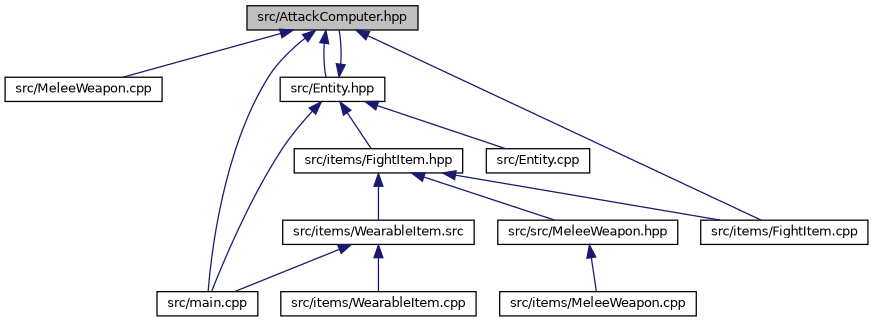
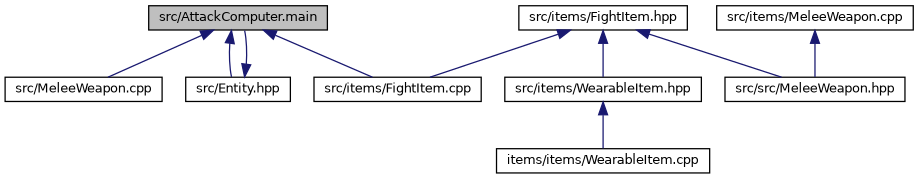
(332, 18) -> (238, 18)
(359, 131) -> none
(538, 161) -> none
(378, 232) -> (603, 89)
(594, 275) -> (815, 60)
(207, 304) -> none
(378, 304) -> (603, 161)
